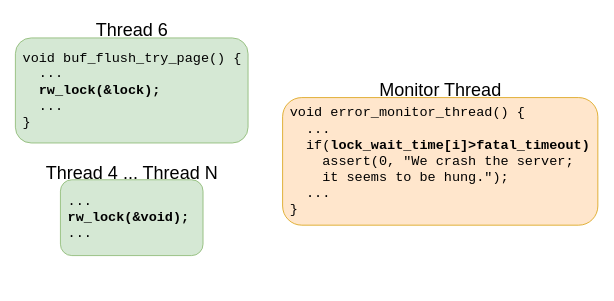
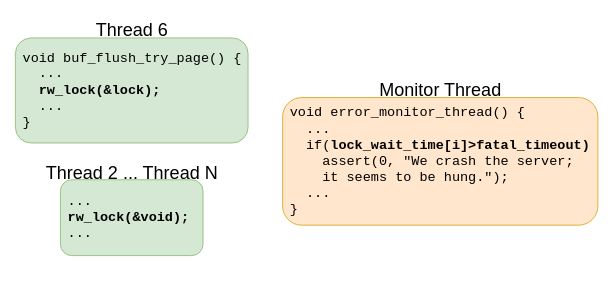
(132, 173) -> (132, 173)
